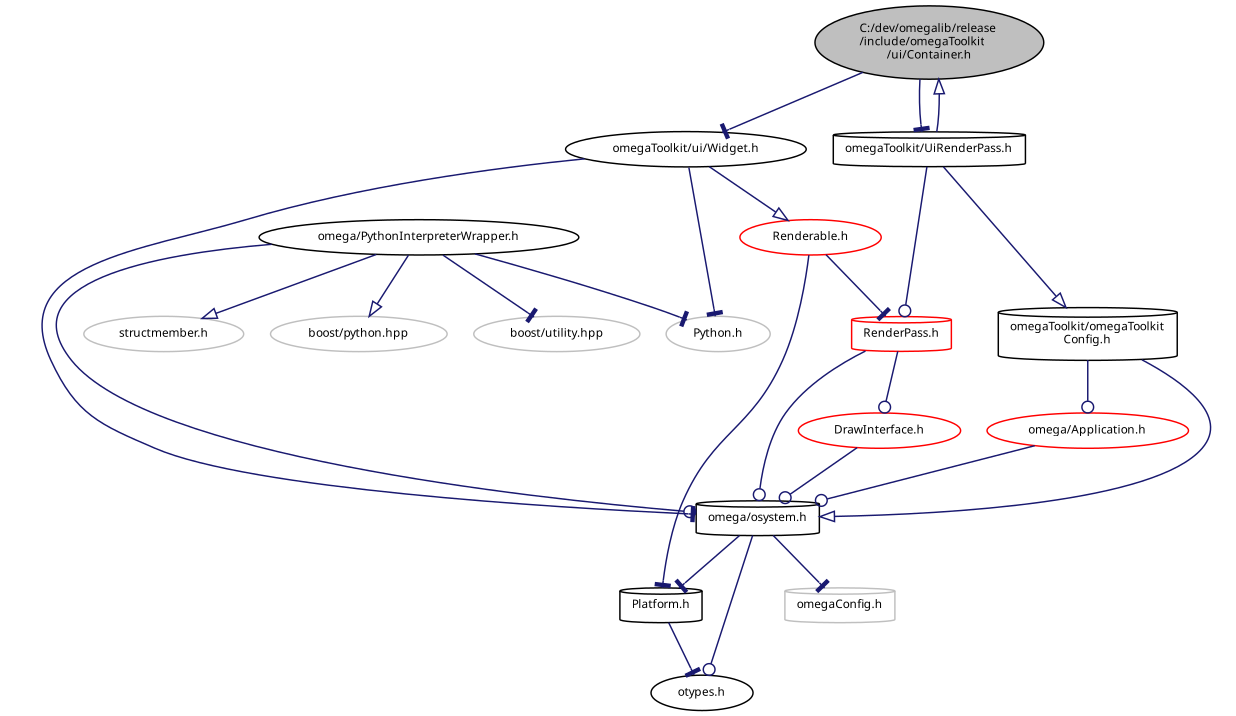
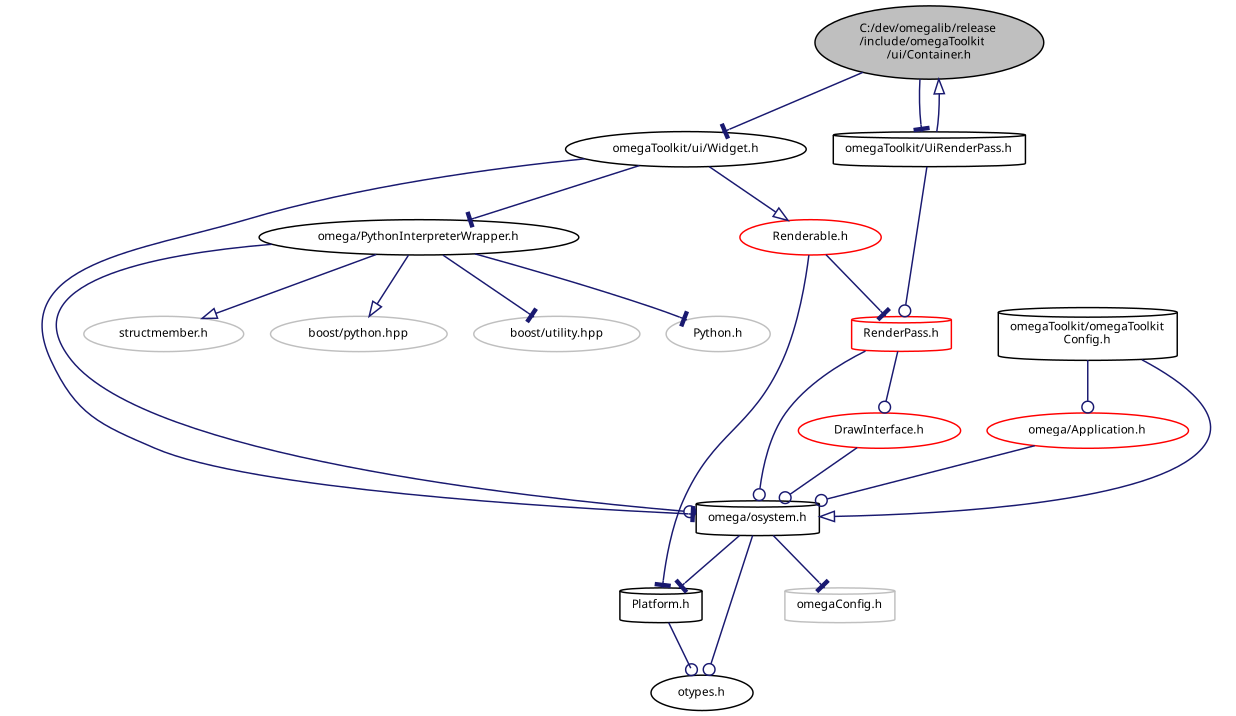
(1000, 231) -> none
(701, 238) -> (557, 192)
(680, 645) -> (680, 645)
